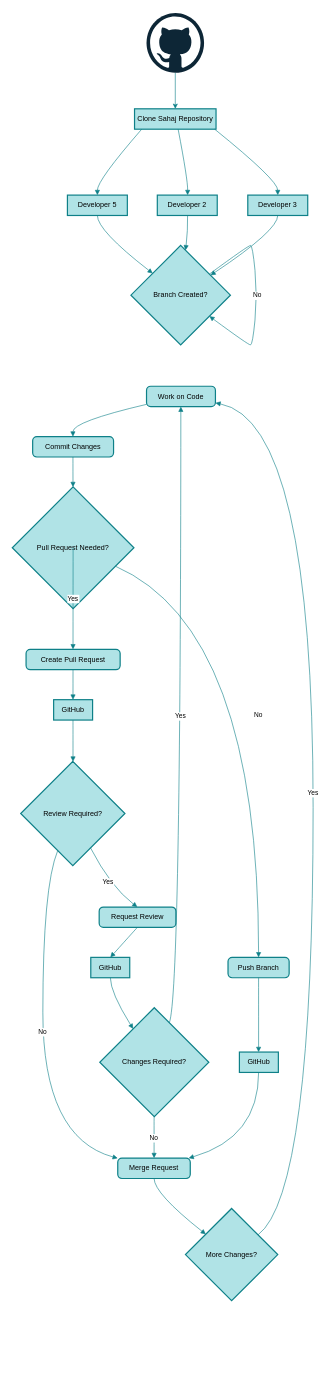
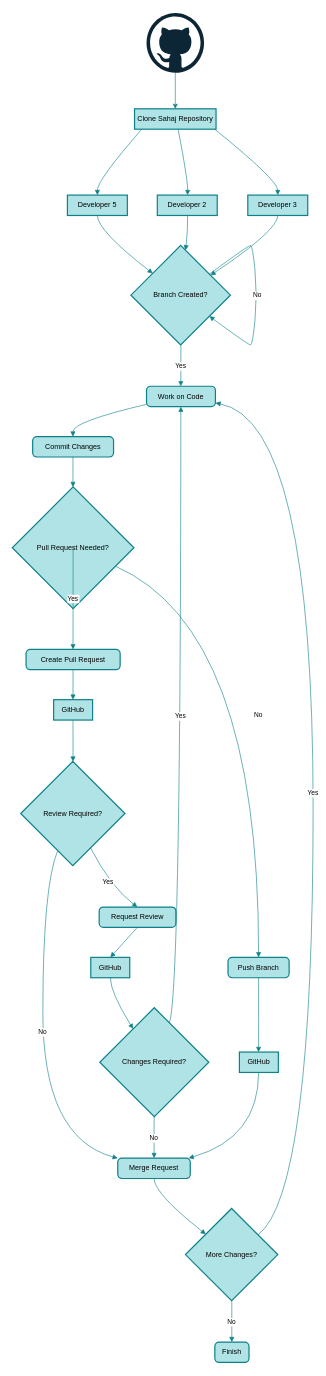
none -> (181, 366)
none -> (232, 1322)
none -> (232, 1353)
